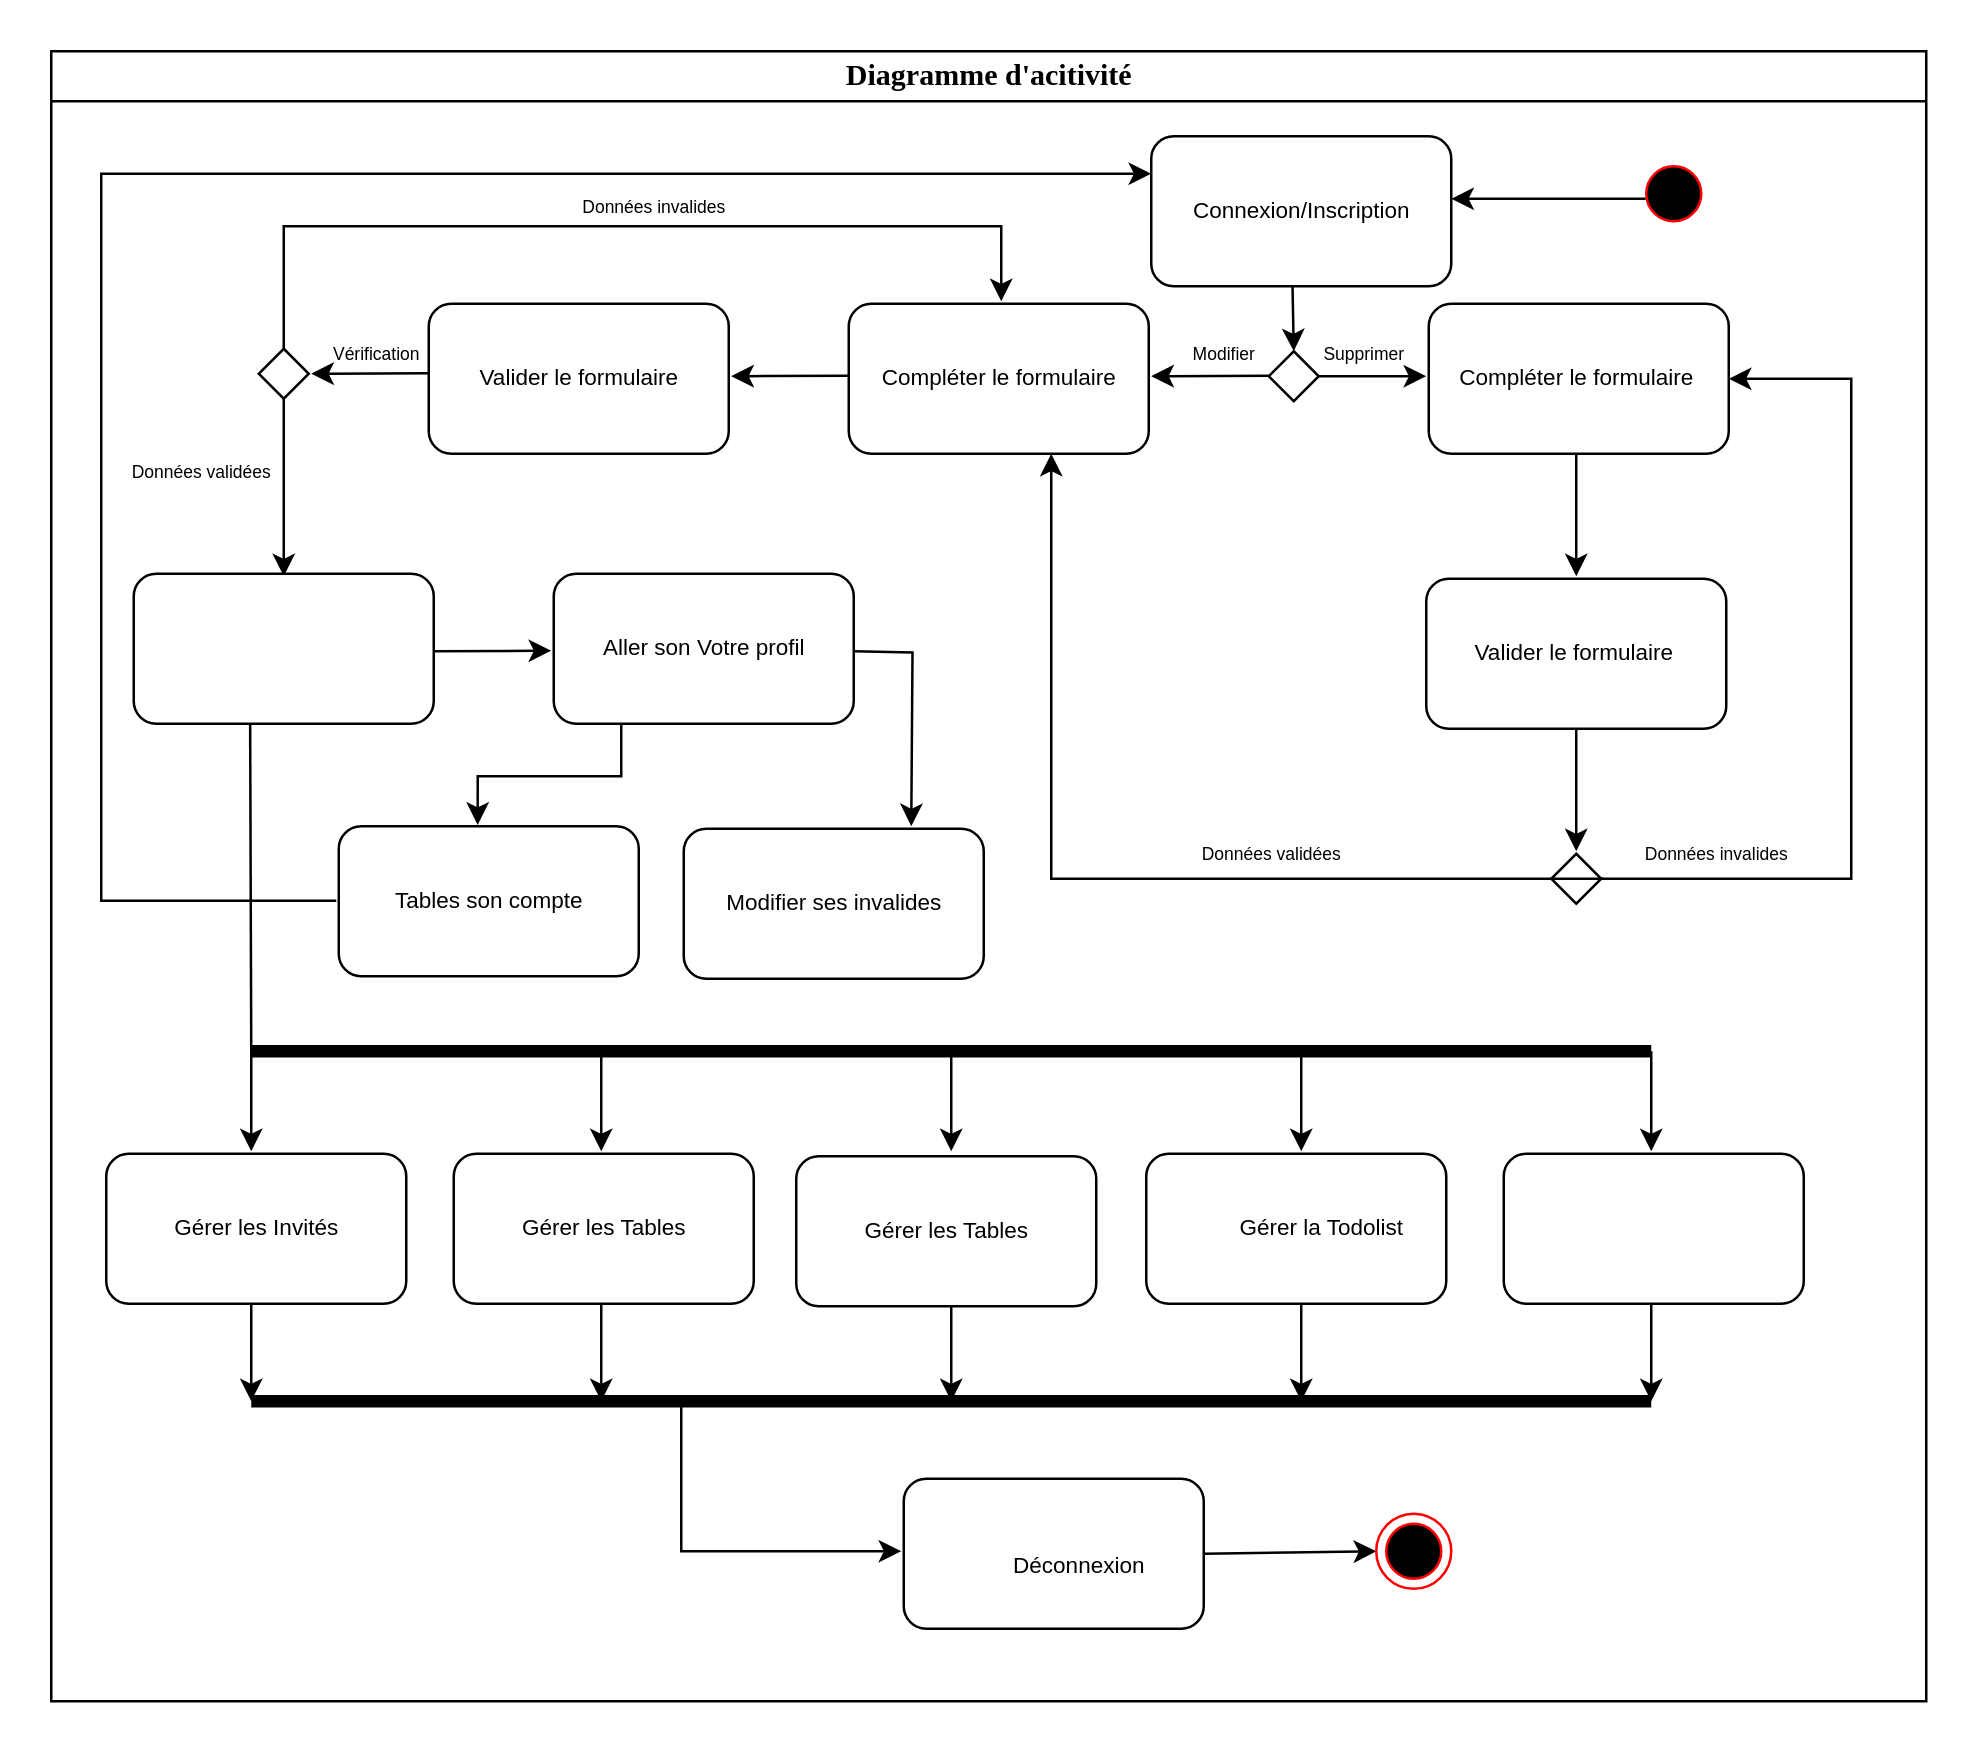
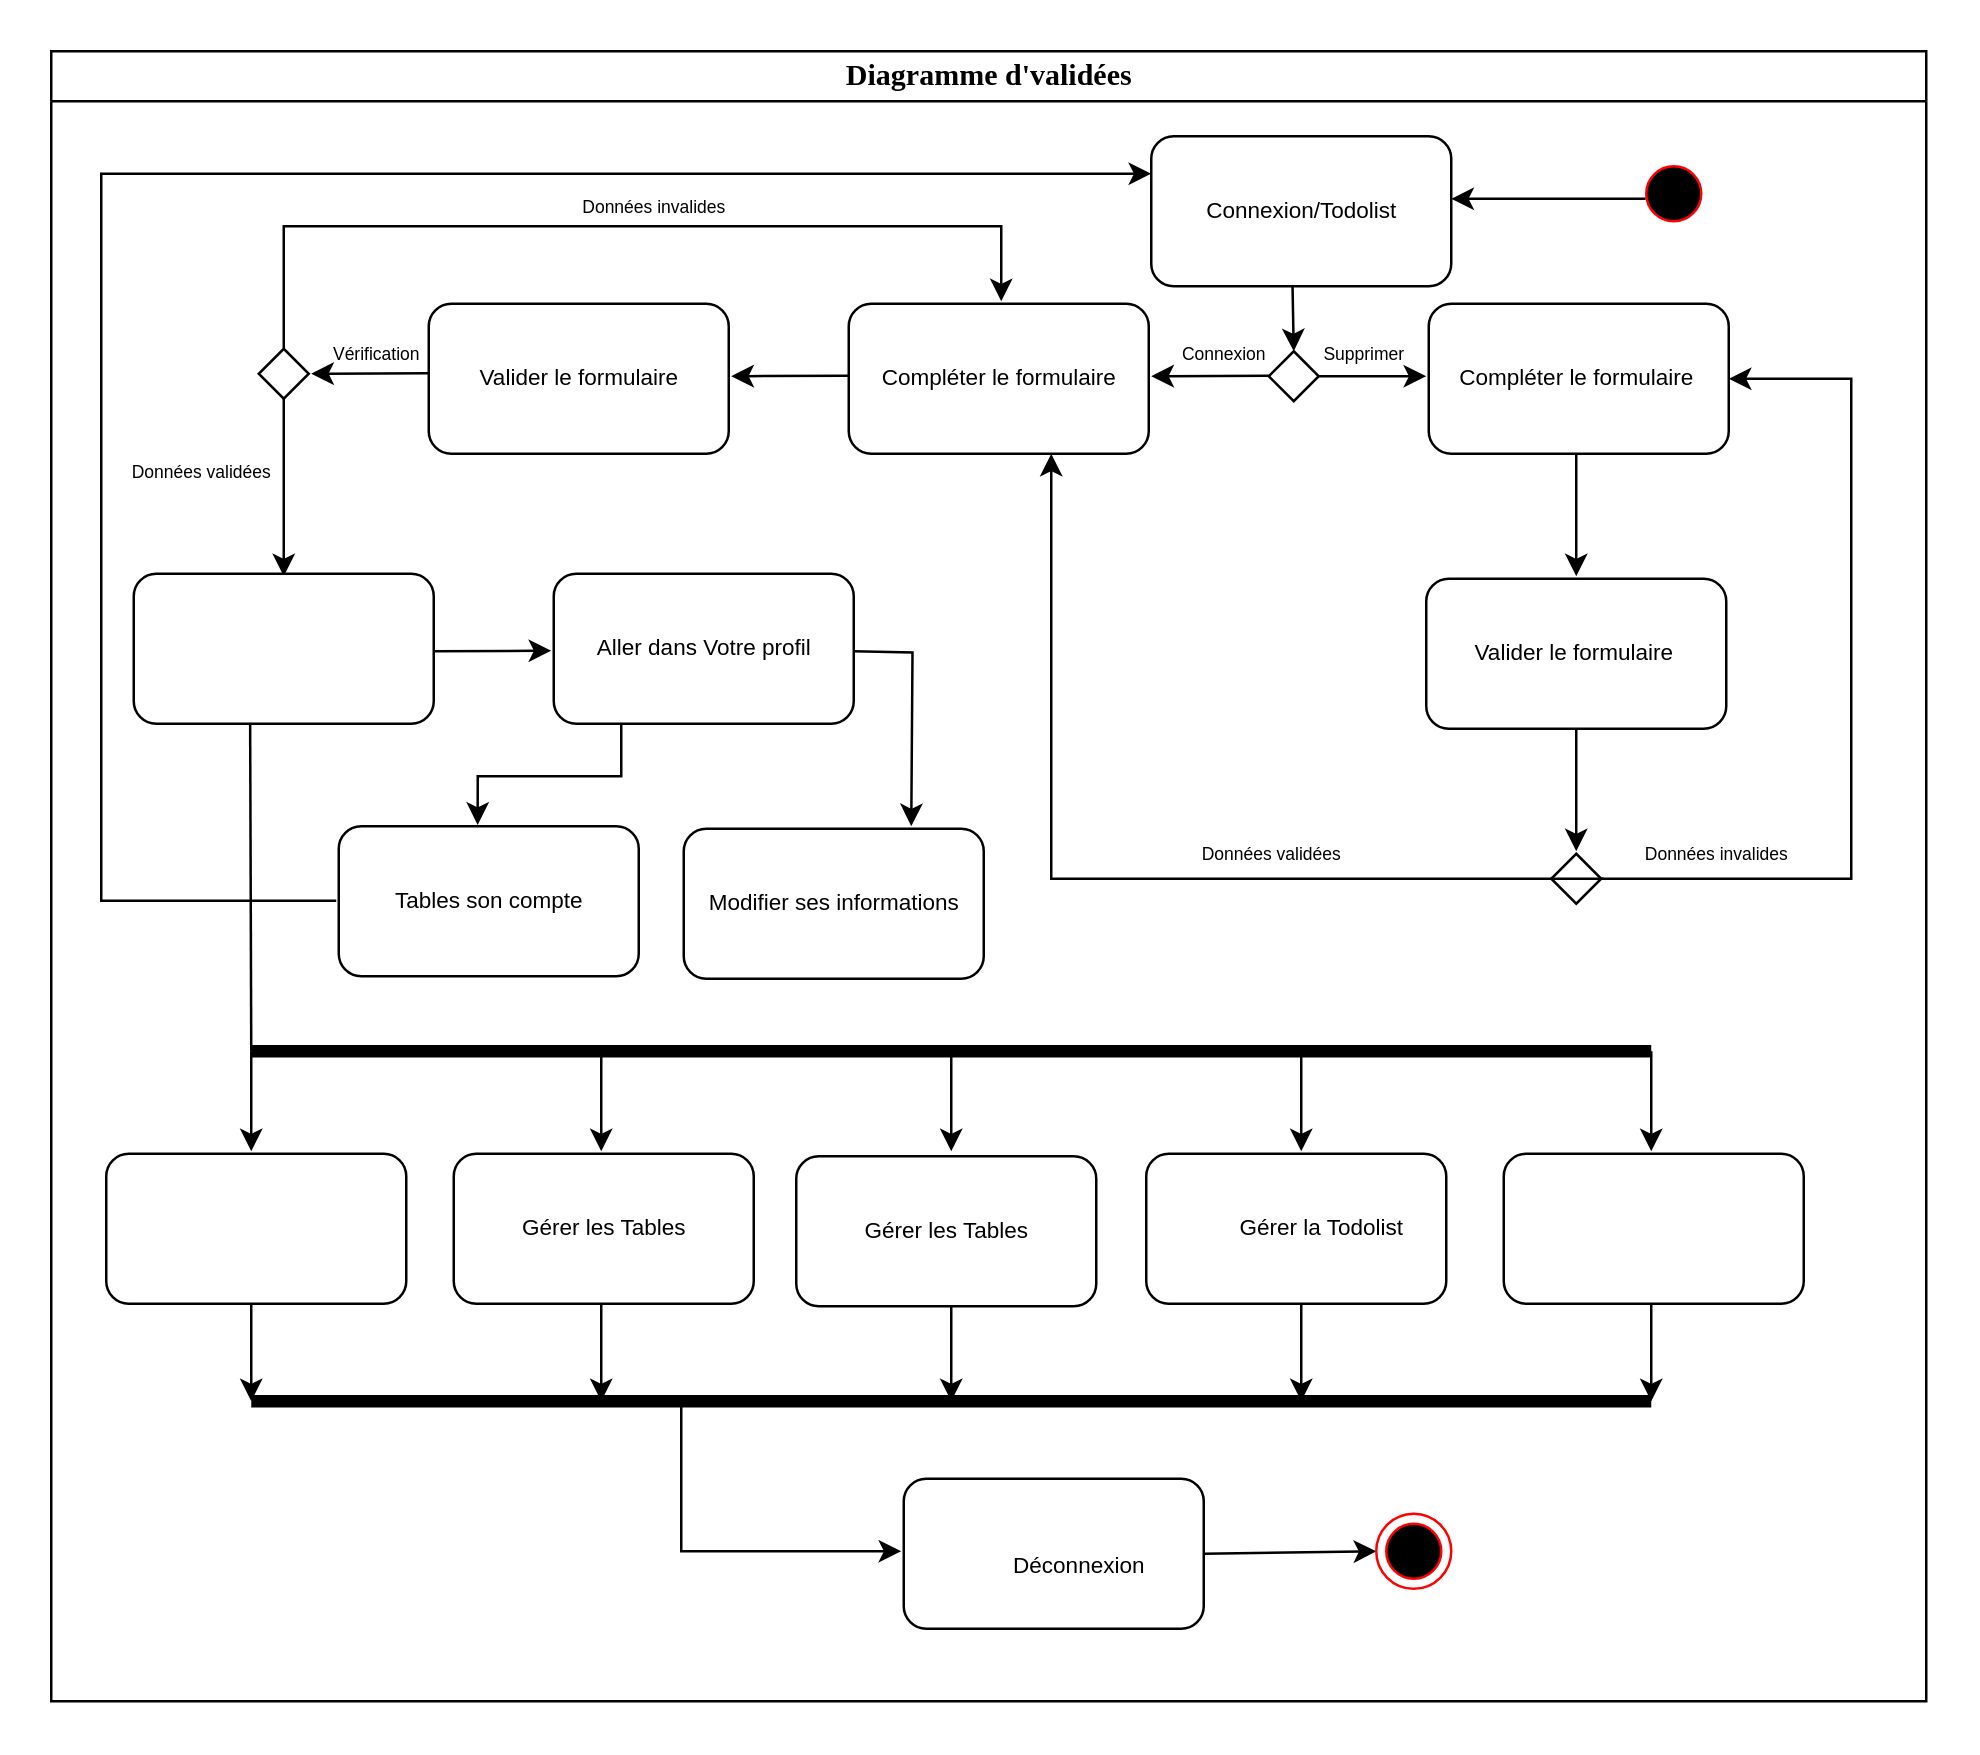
(990, 76) -> (990, 76)
(1303, 211) -> (1303, 211)
(1225, 356) -> (1225, 356)
(705, 649) -> (705, 649)
(835, 904) -> (835, 904)
(256, 1229) -> none
